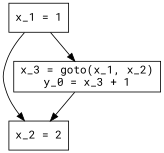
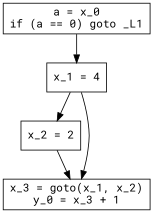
(39, 18) -> (77, 77)
none -> (77, 19)
(65, 104) -> (62, 161)
